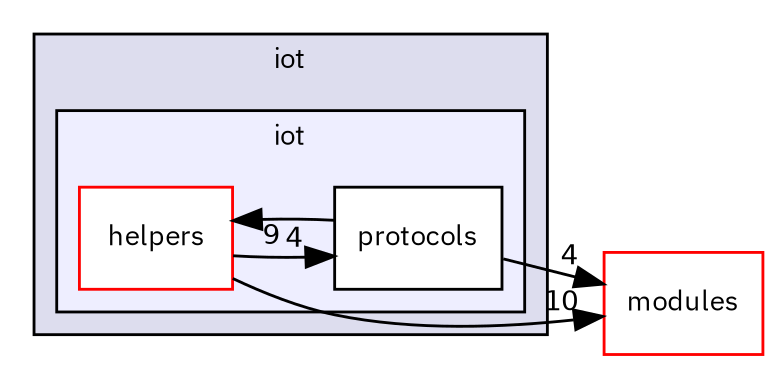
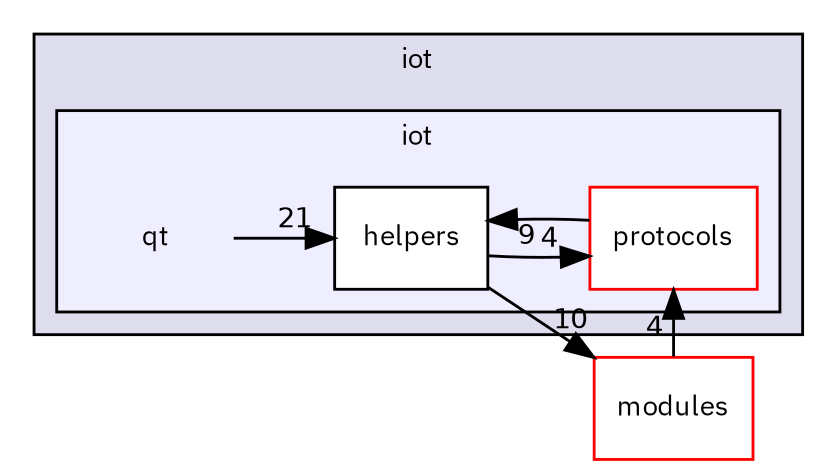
none -> (156, 238)
(156, 238) -> (411, 238)
(418, 238) -> (674, 238)
(540, 268) -> (674, 338)
